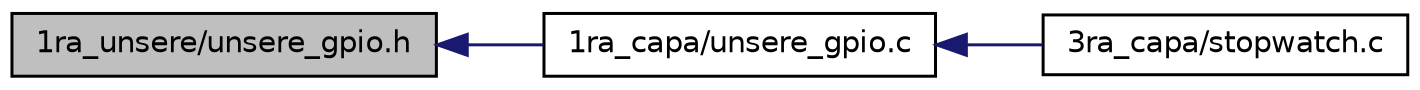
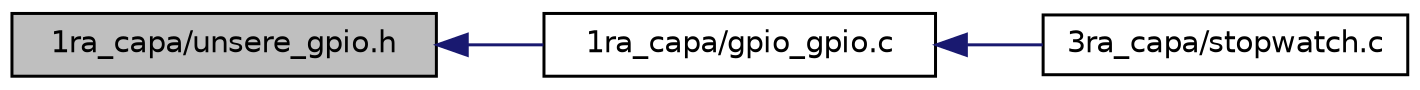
(224, 45) -> (224, 45)
(740, 45) -> (740, 45)
